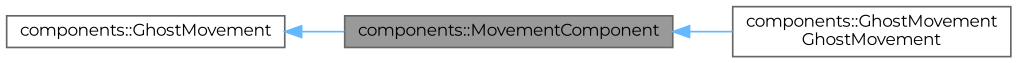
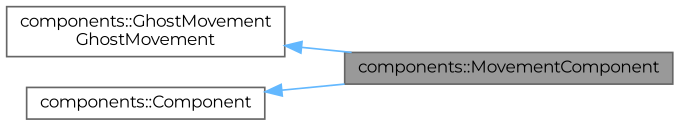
(146, 32) -> (146, 103)
(711, 32) -> (327, 50)
